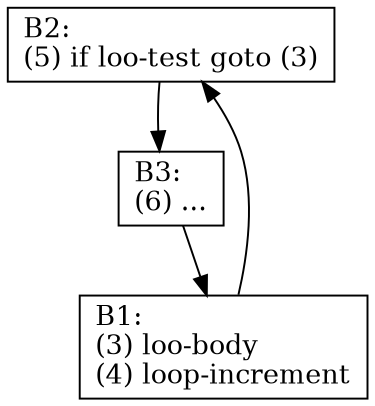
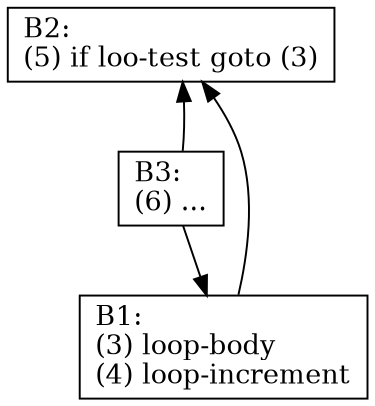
(158, 107) -> (184, 126)
(224, 347) -> (224, 347)
